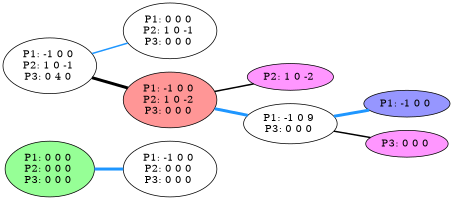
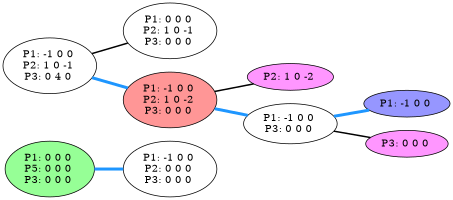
(110, 48) -> (110, 48)
(110, 83) -> (110, 83)
(290, 124) -> (290, 124)
(50, 169) -> (50, 169)
